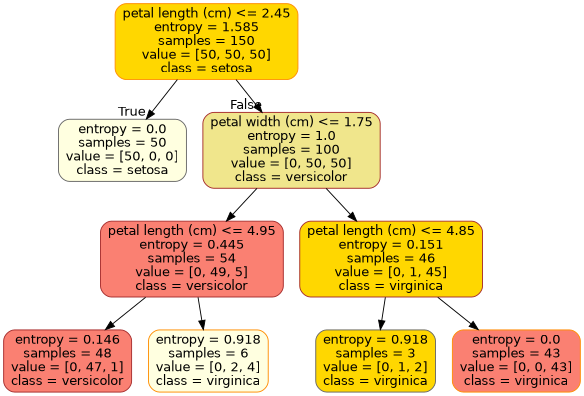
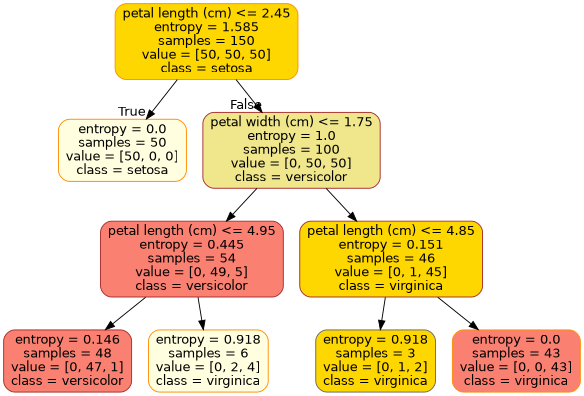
(122, 150) -> (122, 150)
